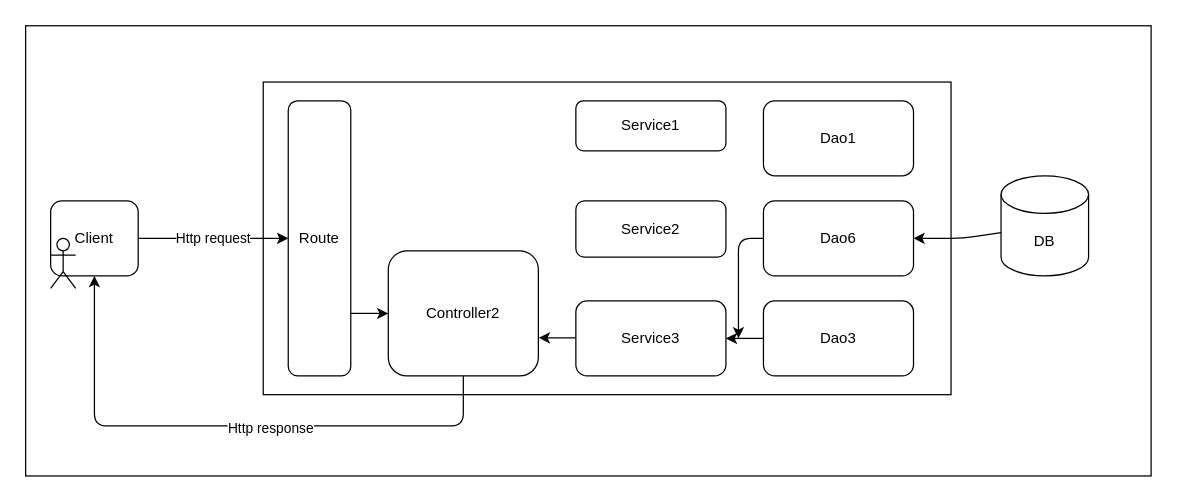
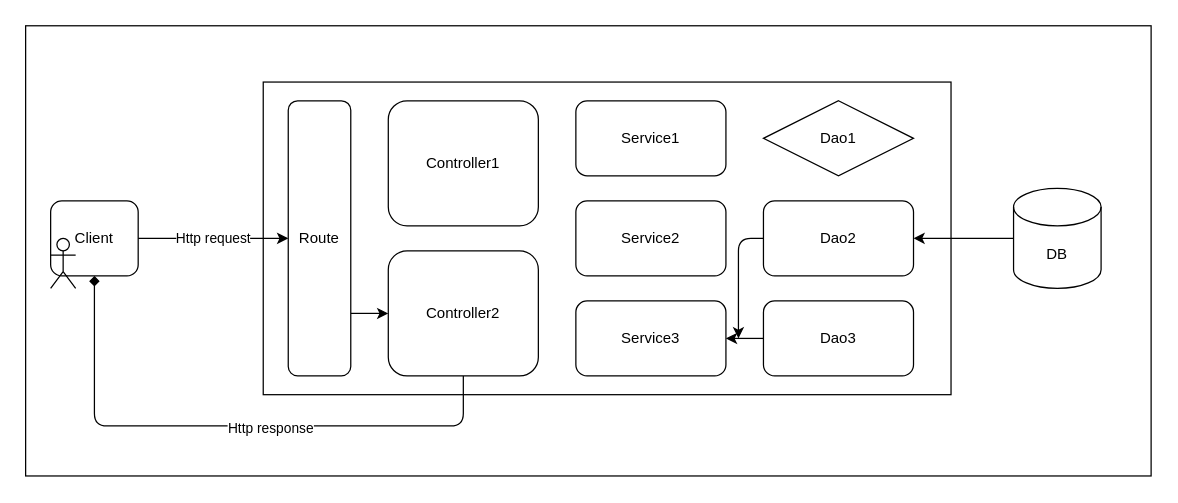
(651, 126) -> (651, 138)
(838, 138) -> (838, 138)
none -> (463, 163)
(1044, 226) -> (1057, 238)
(651, 229) -> (651, 238)
(838, 238) -> (838, 238)
(94, 286) -> (94, 286)
(562, 338) -> none
